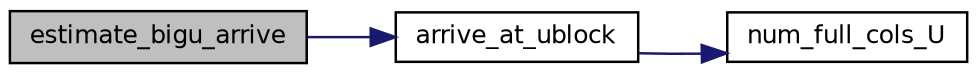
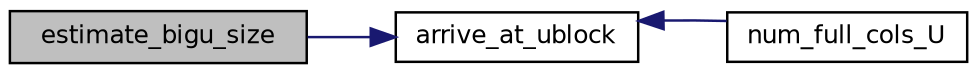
(158, 37) -> (158, 37)
(670, 54) -> (695, 20)
